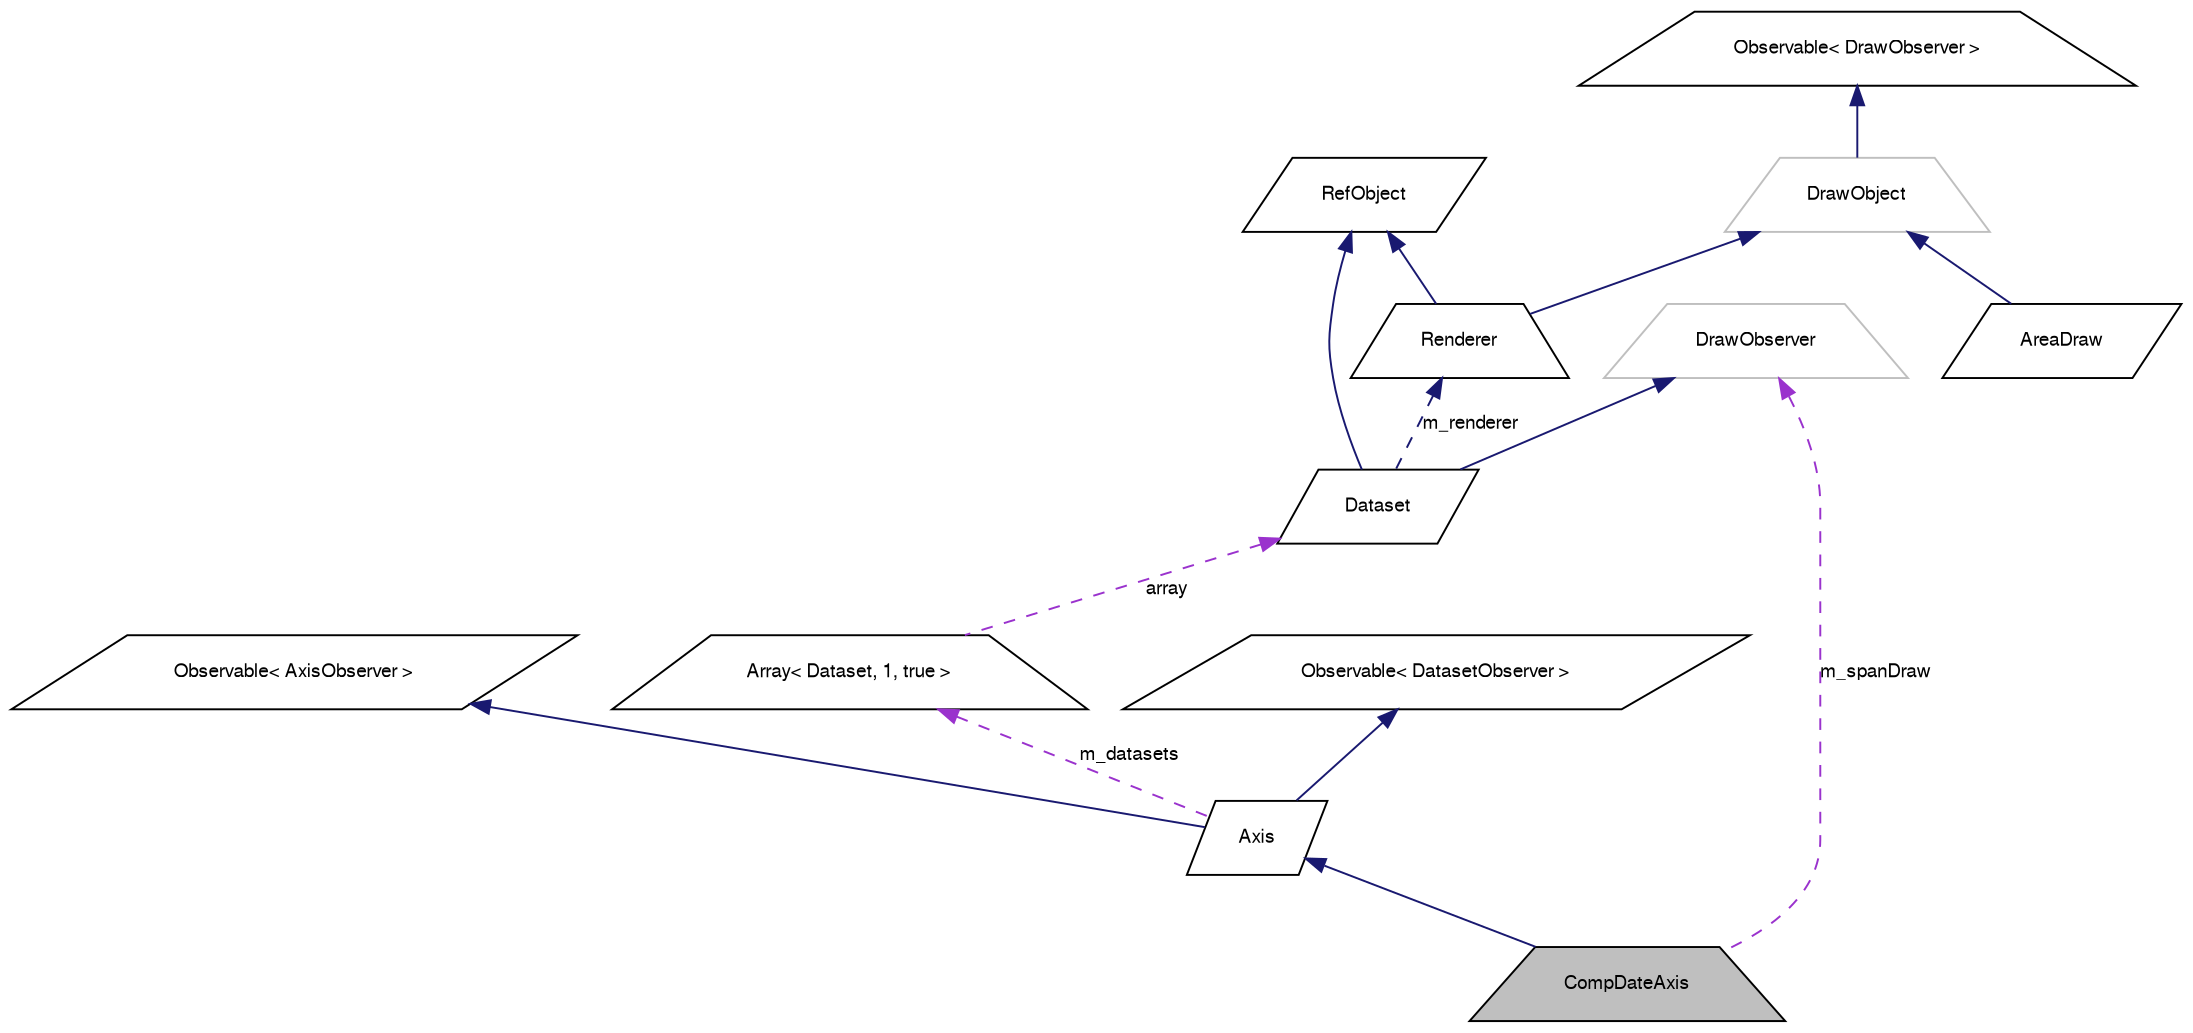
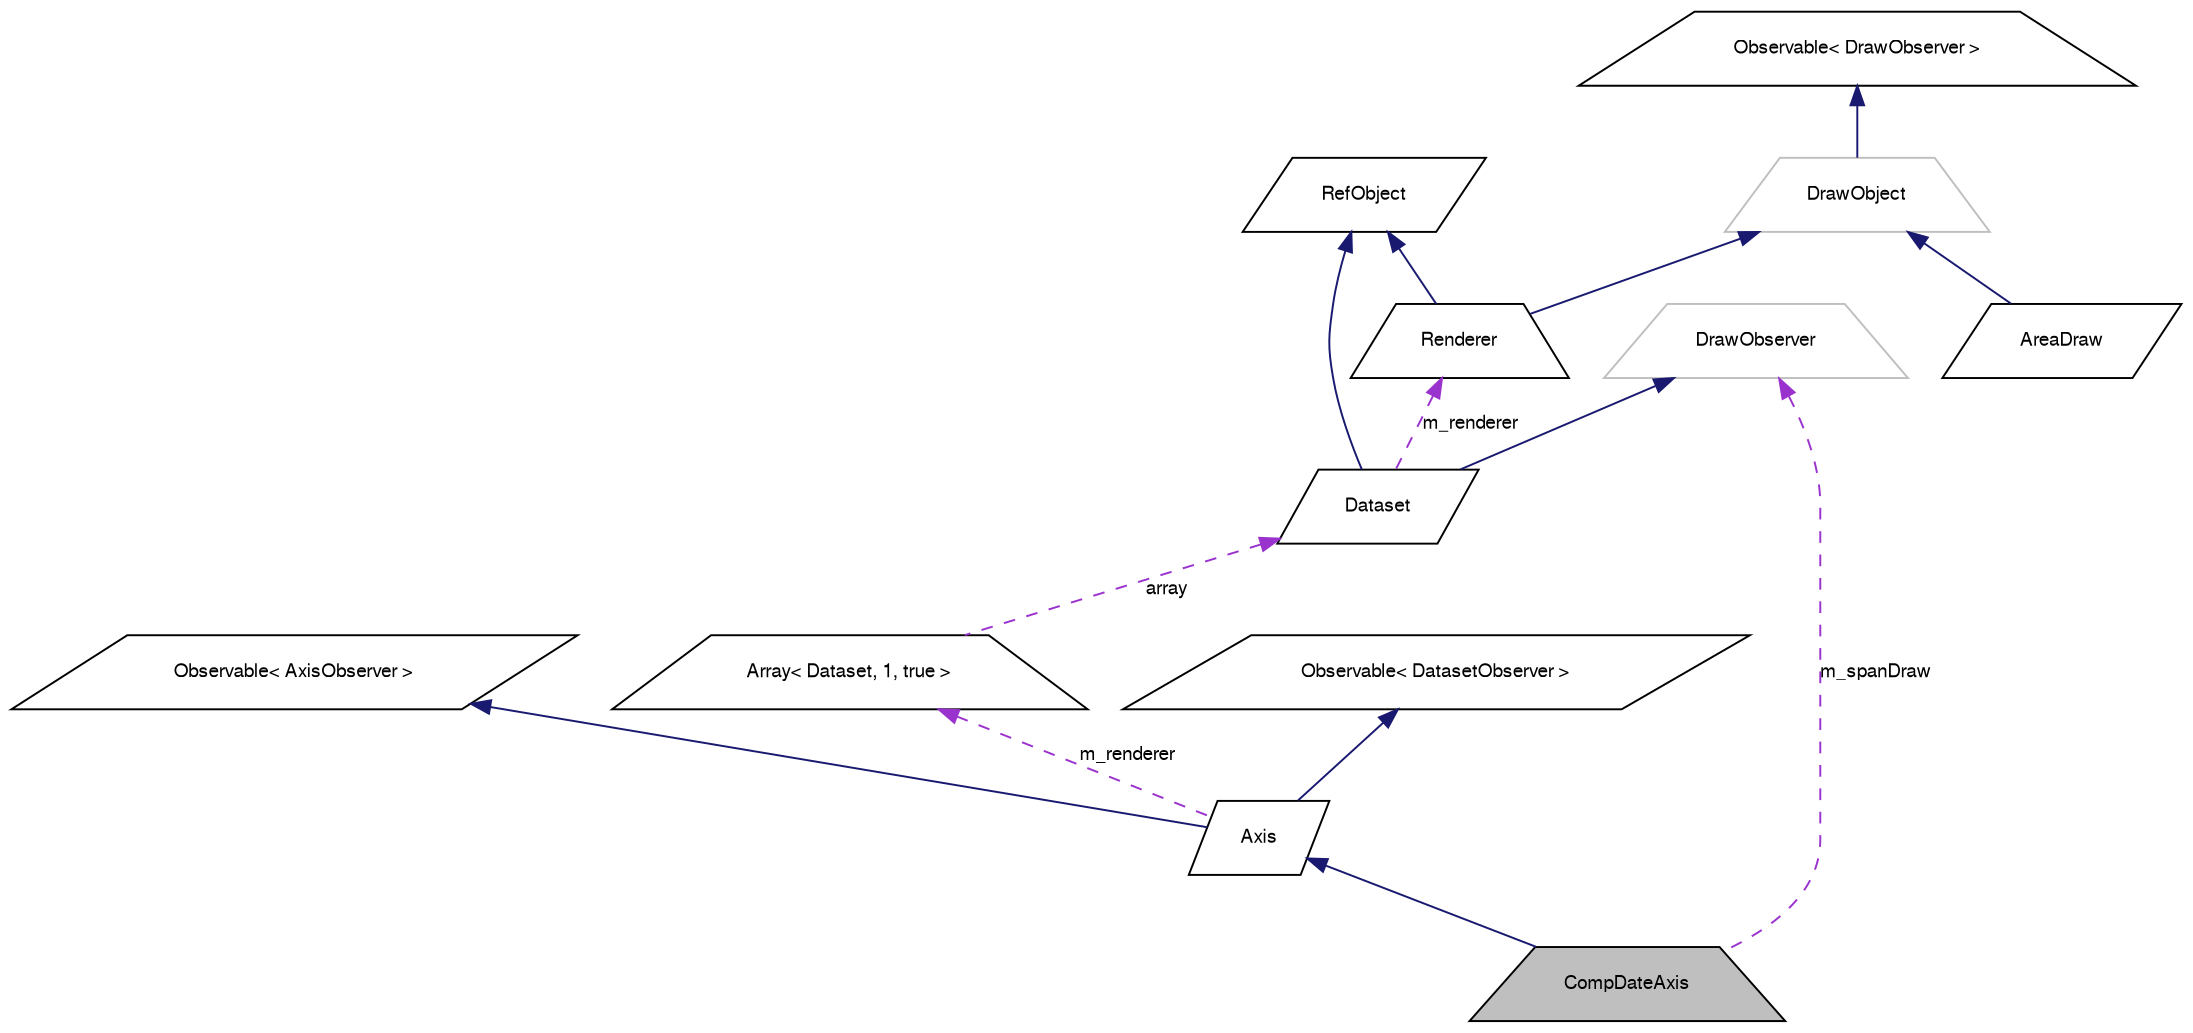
(1415, 432) -> (1415, 432)
(1130, 755) -> (1128, 755)
